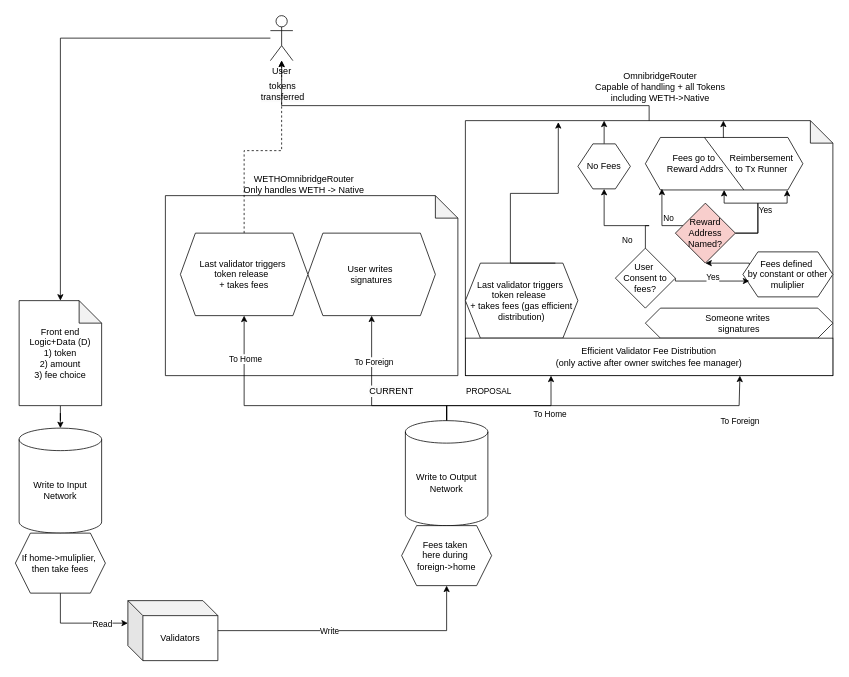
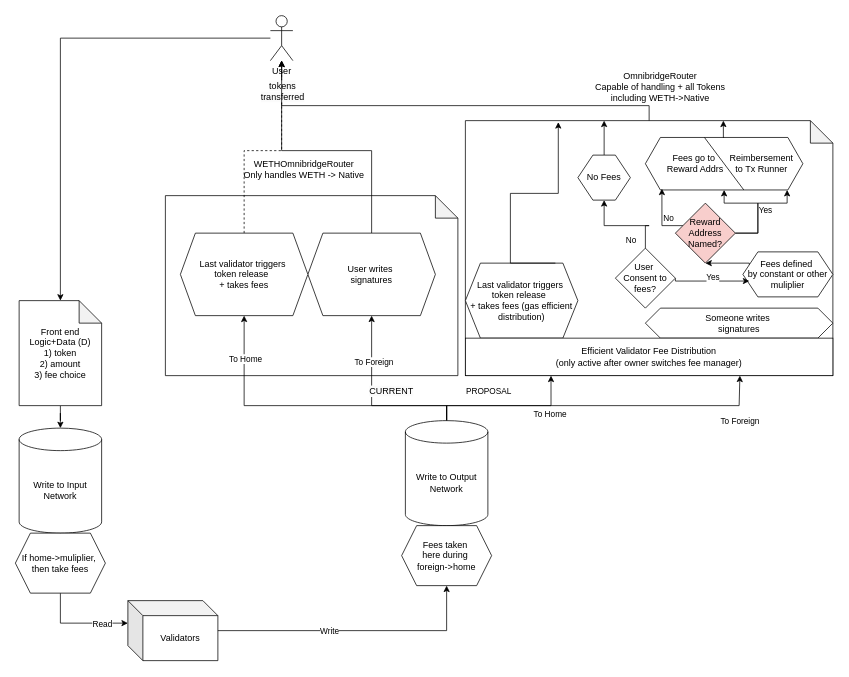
none -> (369, 150)
(604, 166) -> (604, 177)
(304, 184) -> (304, 169)
